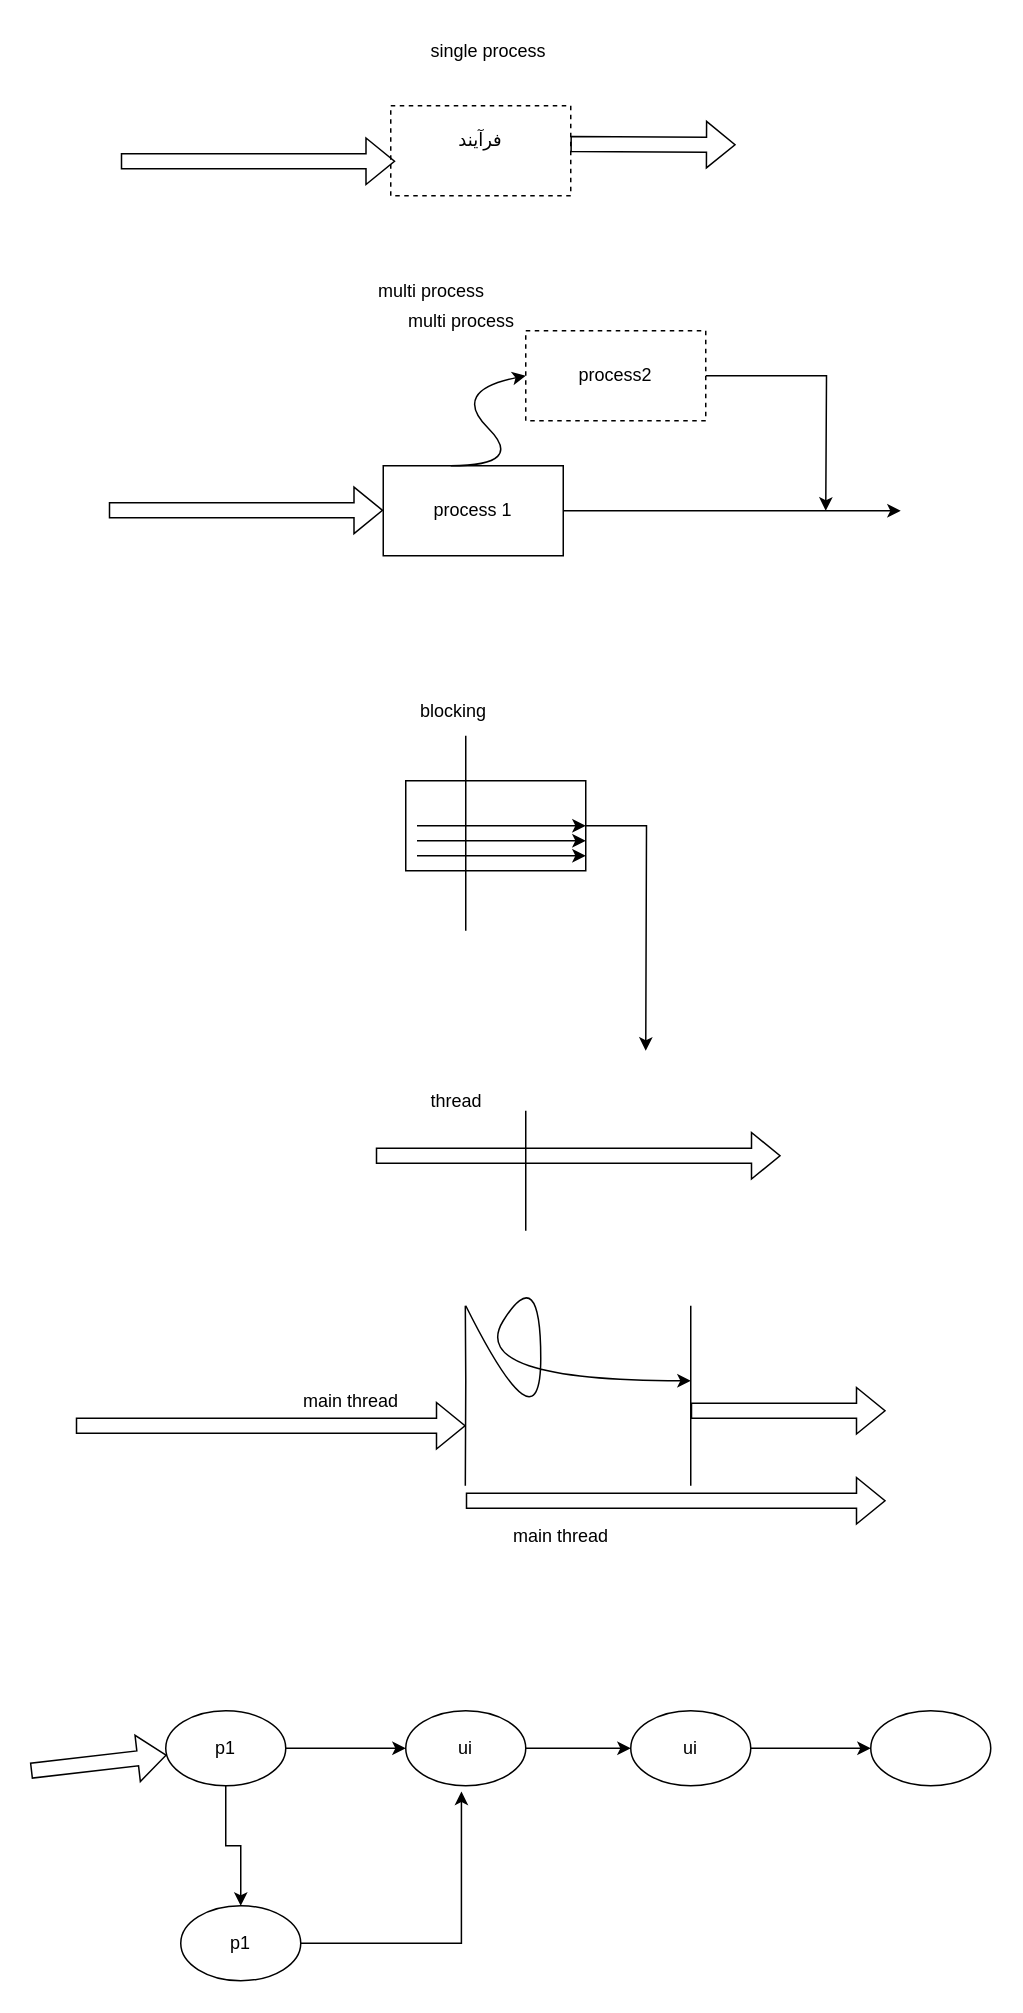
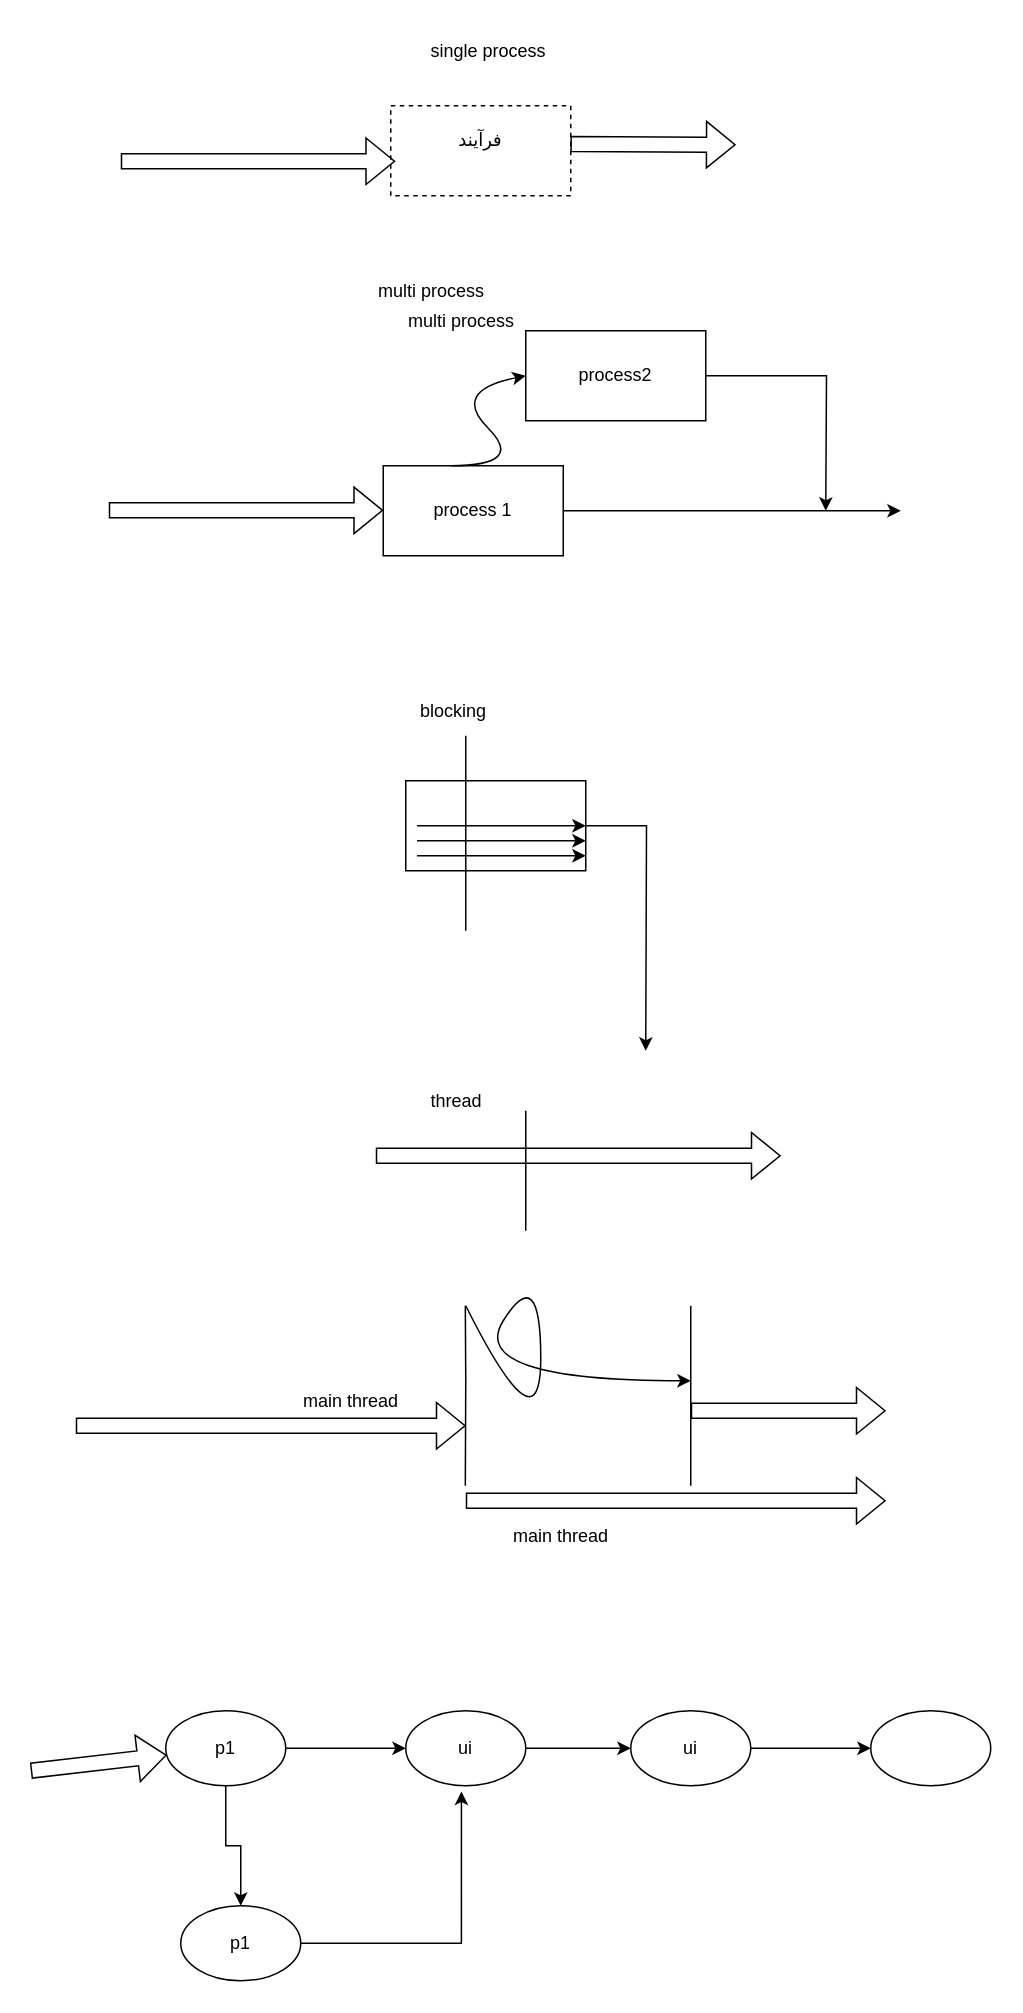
(616, 376) -> (616, 376)
